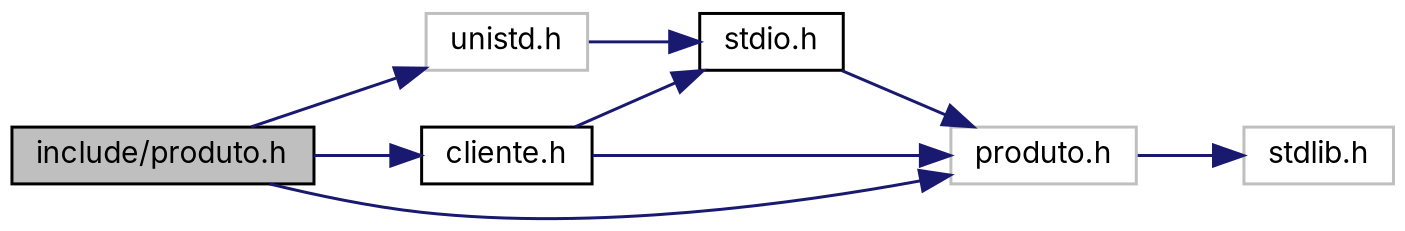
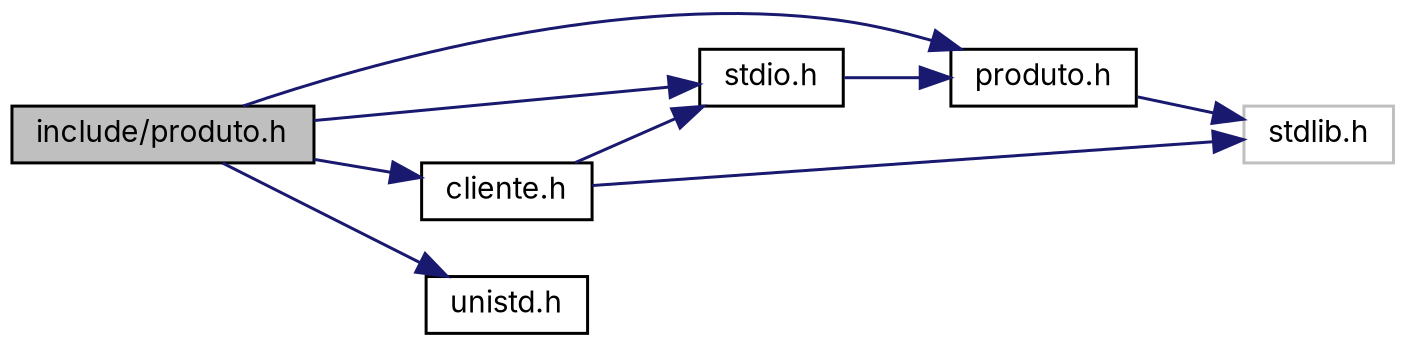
(507, 42) -> (507, 305)
(629, 42) -> (491, 104)
(756, 155) -> (903, 164)
(1044, 155) -> (1044, 78)
